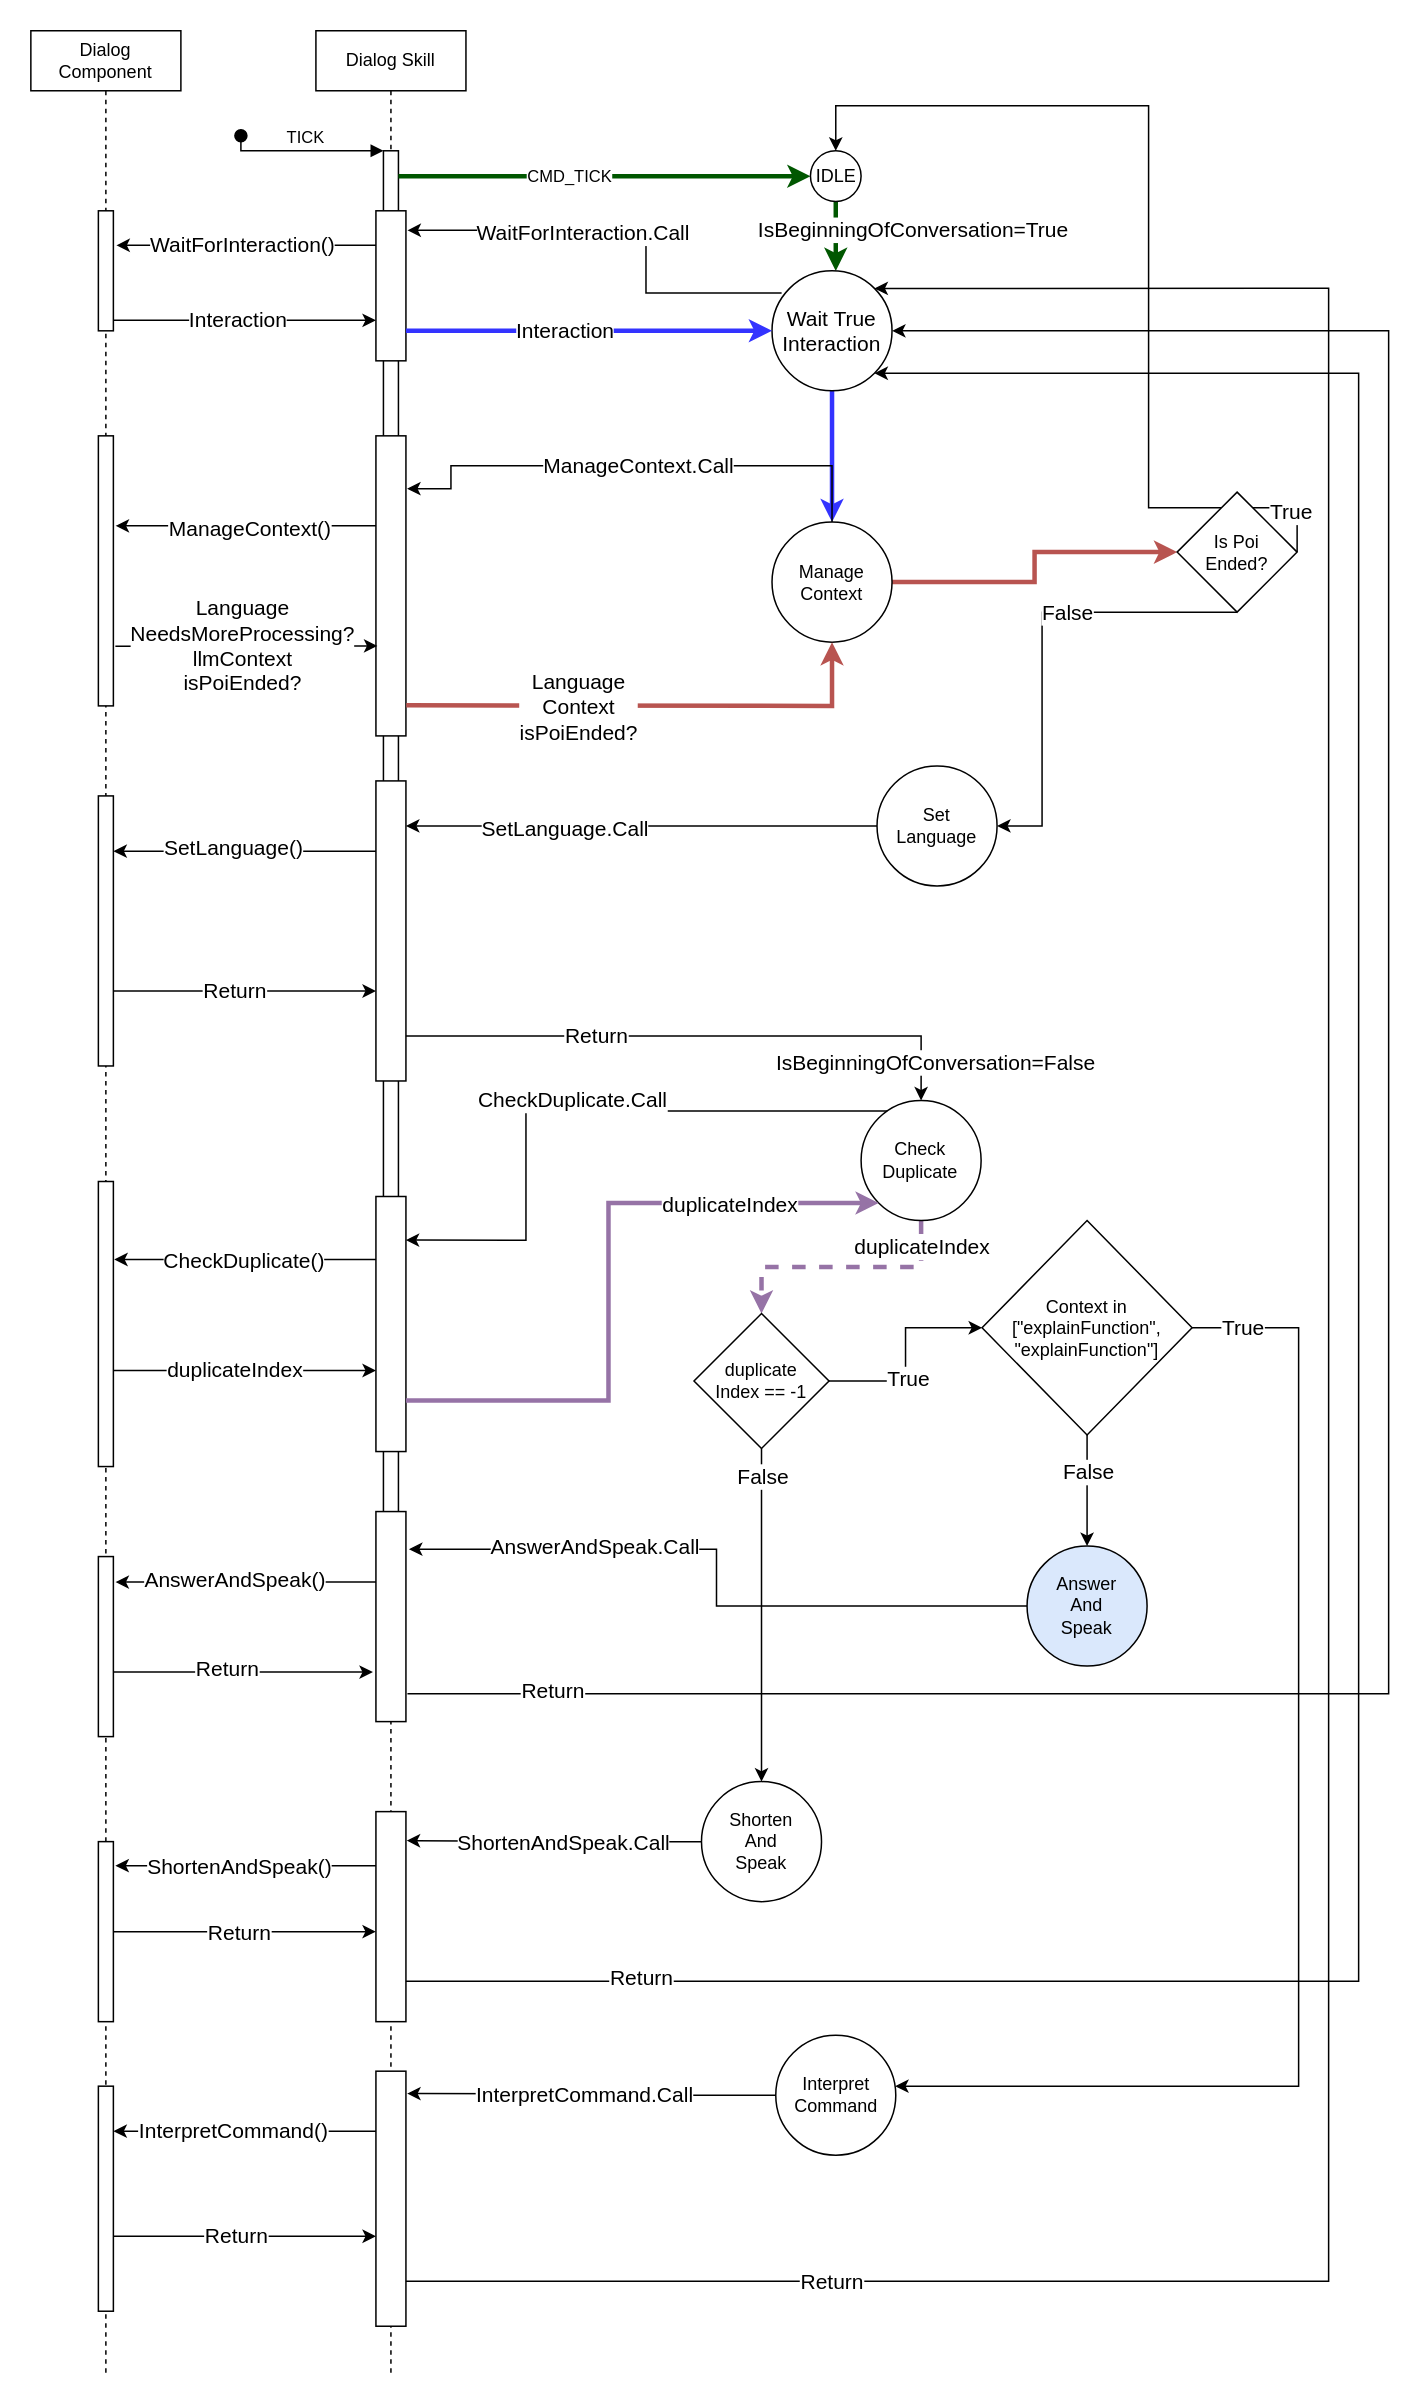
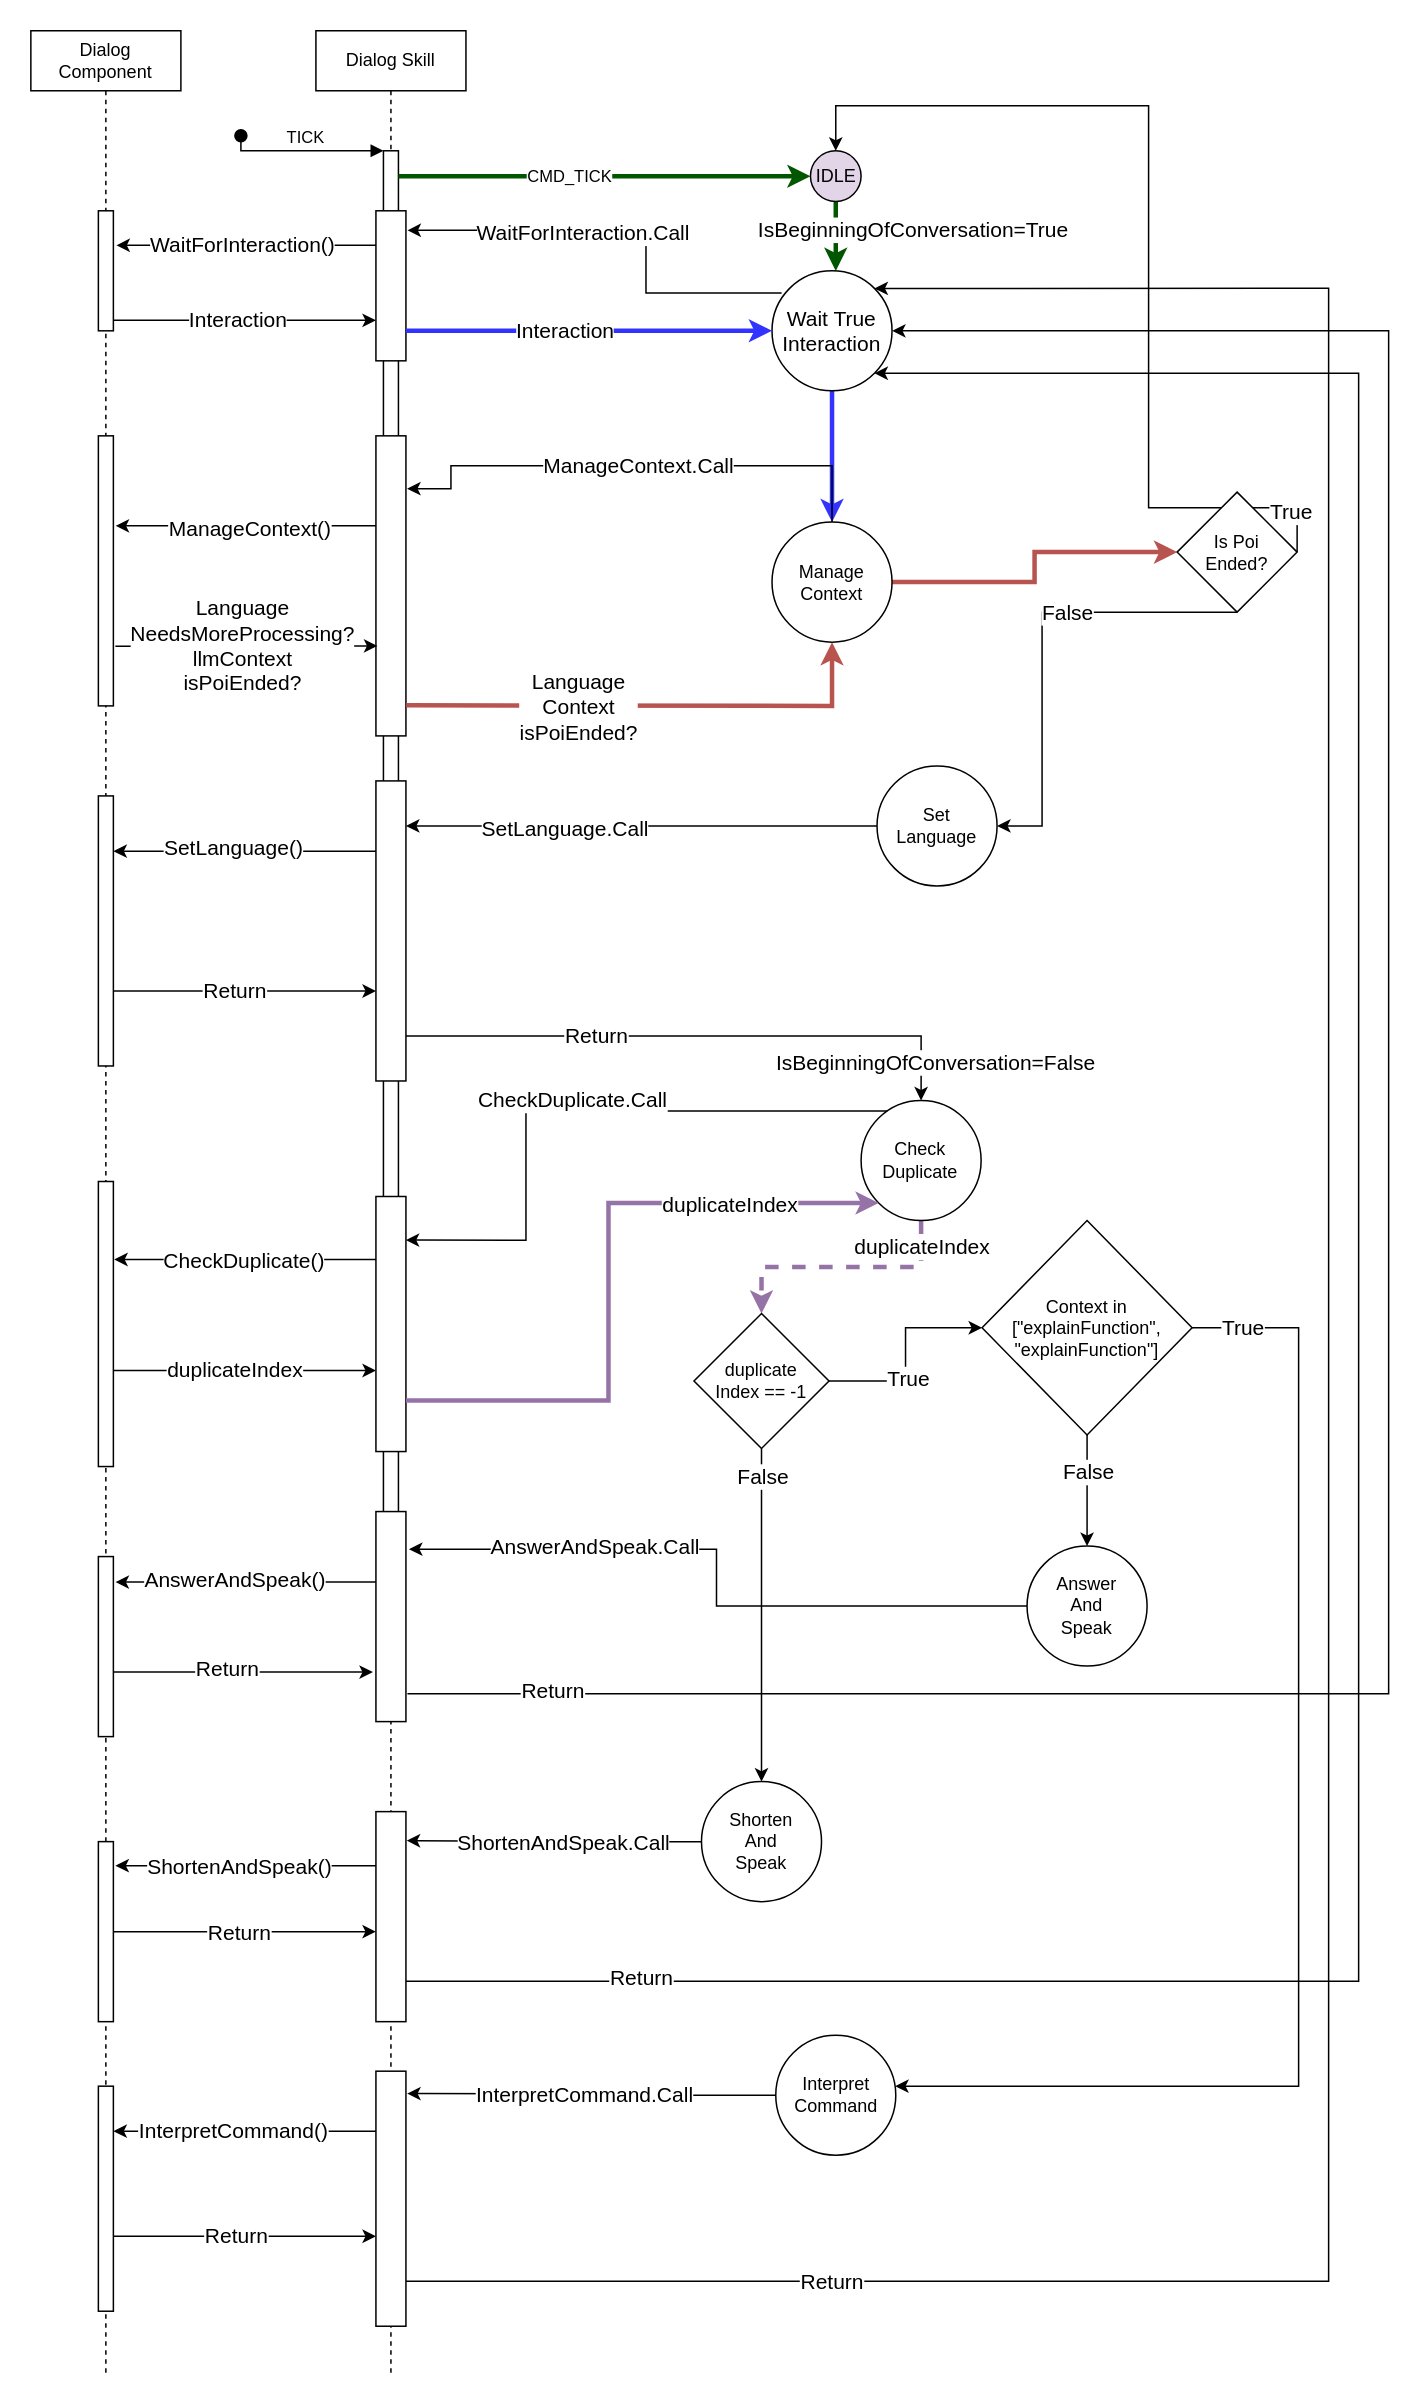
(836, 176) -> (836, 176)
(1087, 1606) -> (1087, 1606)
